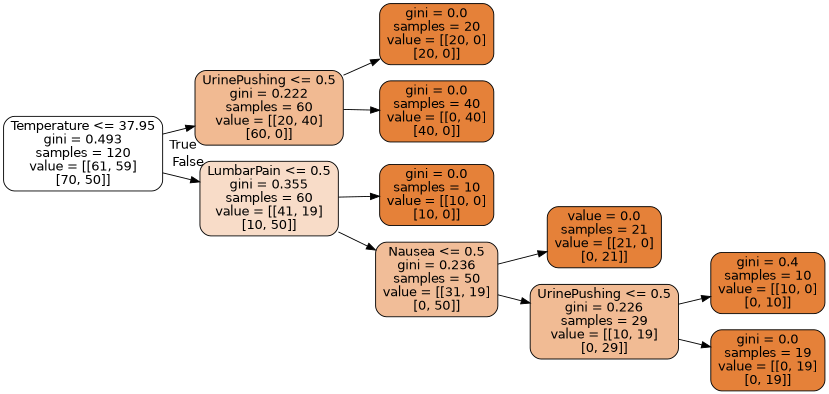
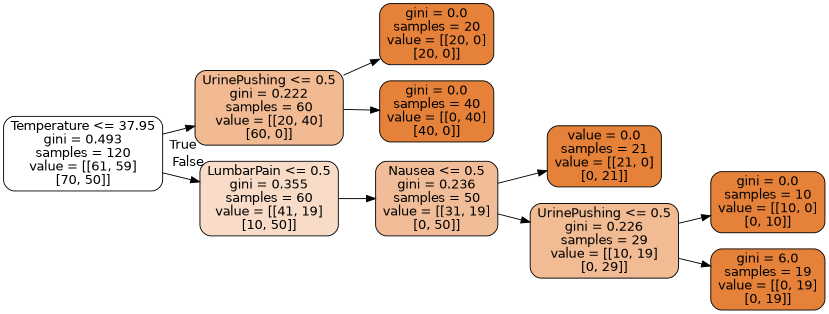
(437, 195) -> none
(768, 283) -> (768, 202)
(768, 360) -> (768, 279)
